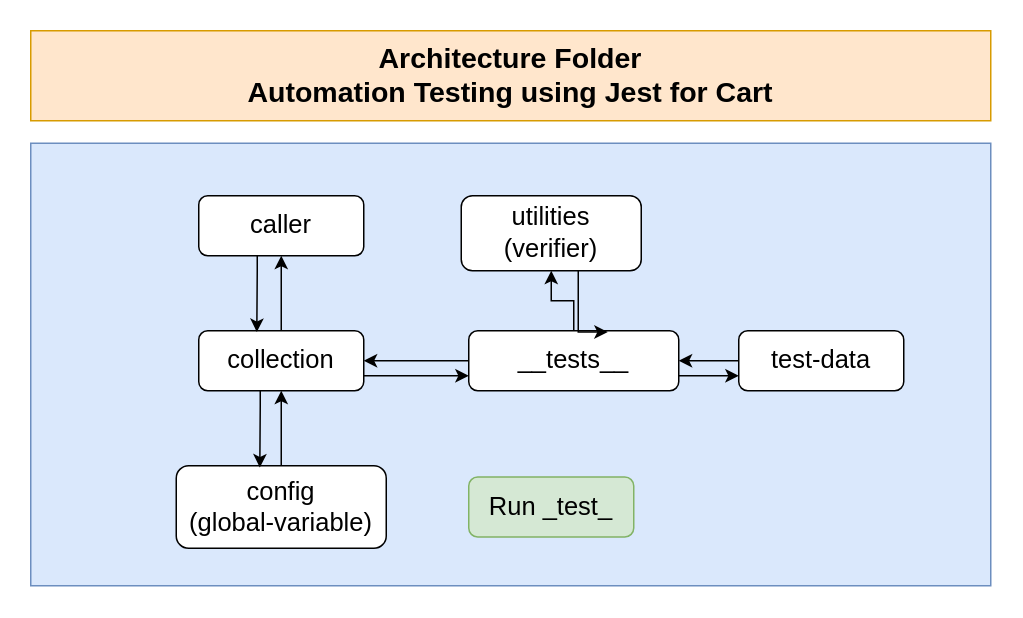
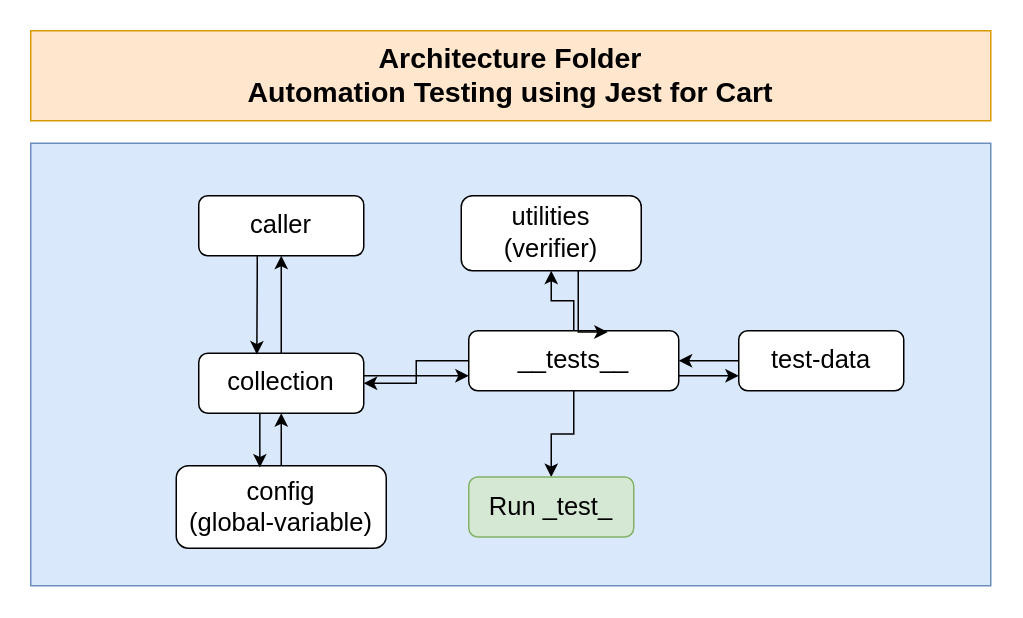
(281, 361) -> (281, 383)
none -> (568, 434)
